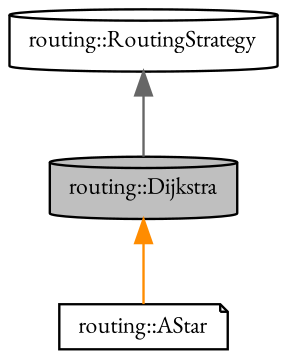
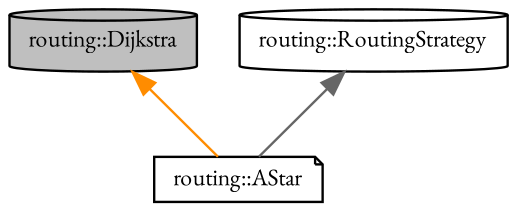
(144, 126) -> (293, 123)
